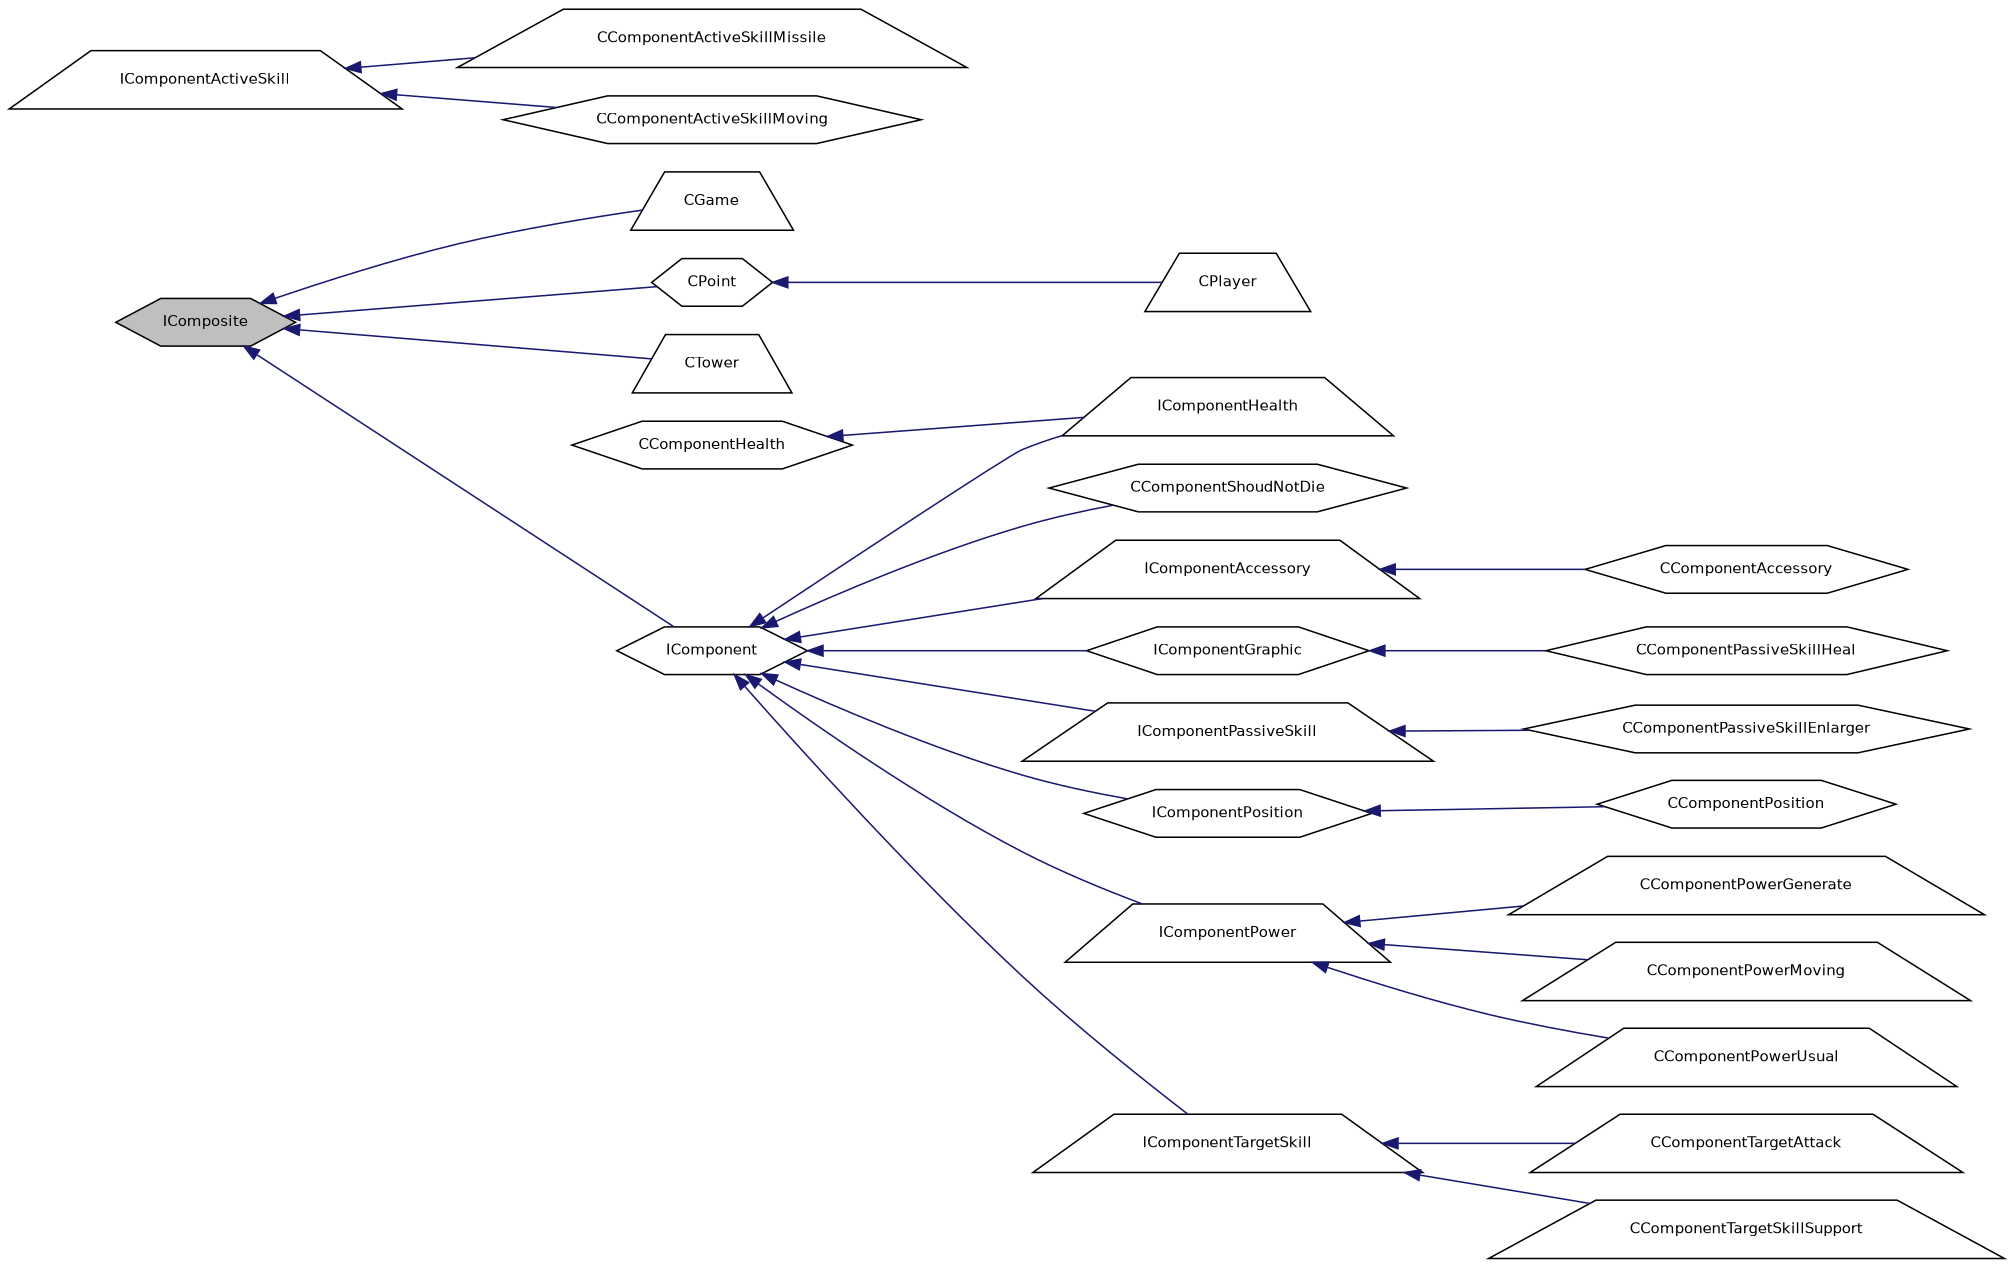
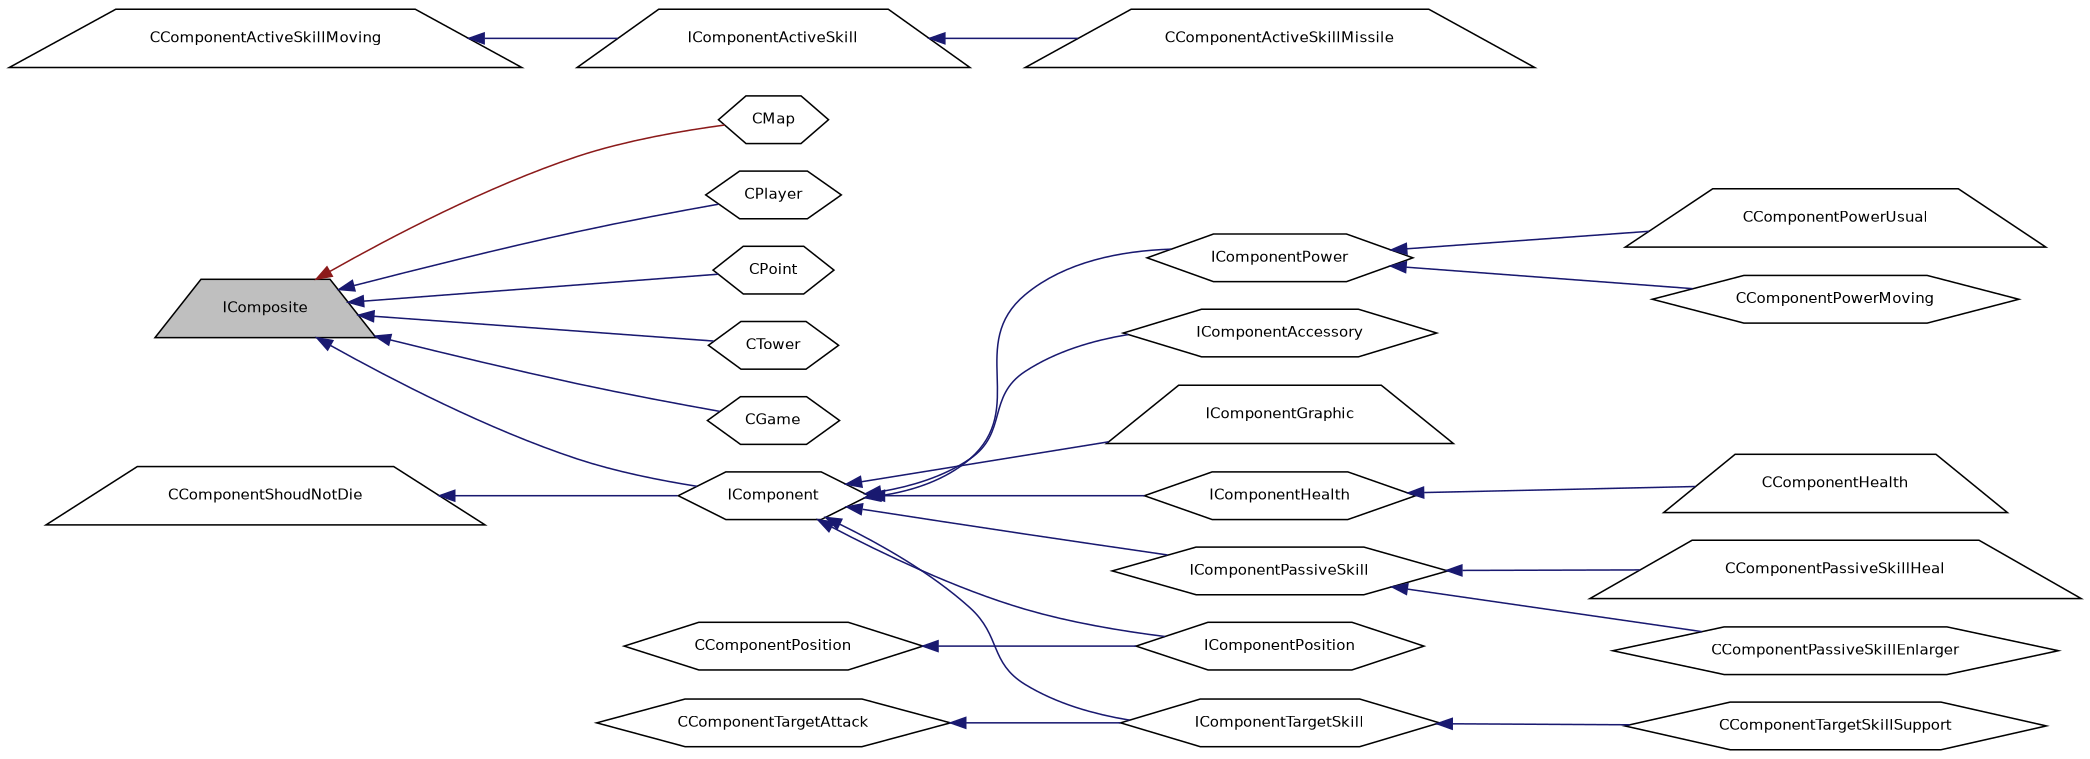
(477, 101) -> (551, 38)
(712, 120) -> (266, 38)
none -> (774, 120)
(712, 201) -> (774, 421)
(975, 282) -> (535, 241)
(1228, 282) -> (774, 195)
(206, 322) -> (266, 308)
(712, 364) -> (774, 345)
(1228, 407) -> (1280, 496)
(963, 426) -> (1560, 490)
(712, 445) -> (1836, 483)
(1228, 488) -> (266, 496)
(941, 553) -> (566, 496)
(1228, 569) -> (1280, 333)
(1747, 569) -> none
(1228, 651) -> (1280, 414)
(1465, 651) -> (1551, 570)
(1747, 651) -> (1836, 569)
(1228, 732) -> (1280, 571)
(1492, 809) -> (1037, 646)
(1747, 886) -> none
(1228, 933) -> (1280, 258)
(1747, 971) -> (1836, 299)
(1228, 1143) -> (1280, 723)
(1487, 1143) -> (1043, 723)
(1747, 1143) -> (774, 723)
(1747, 1229) -> (1836, 726)
